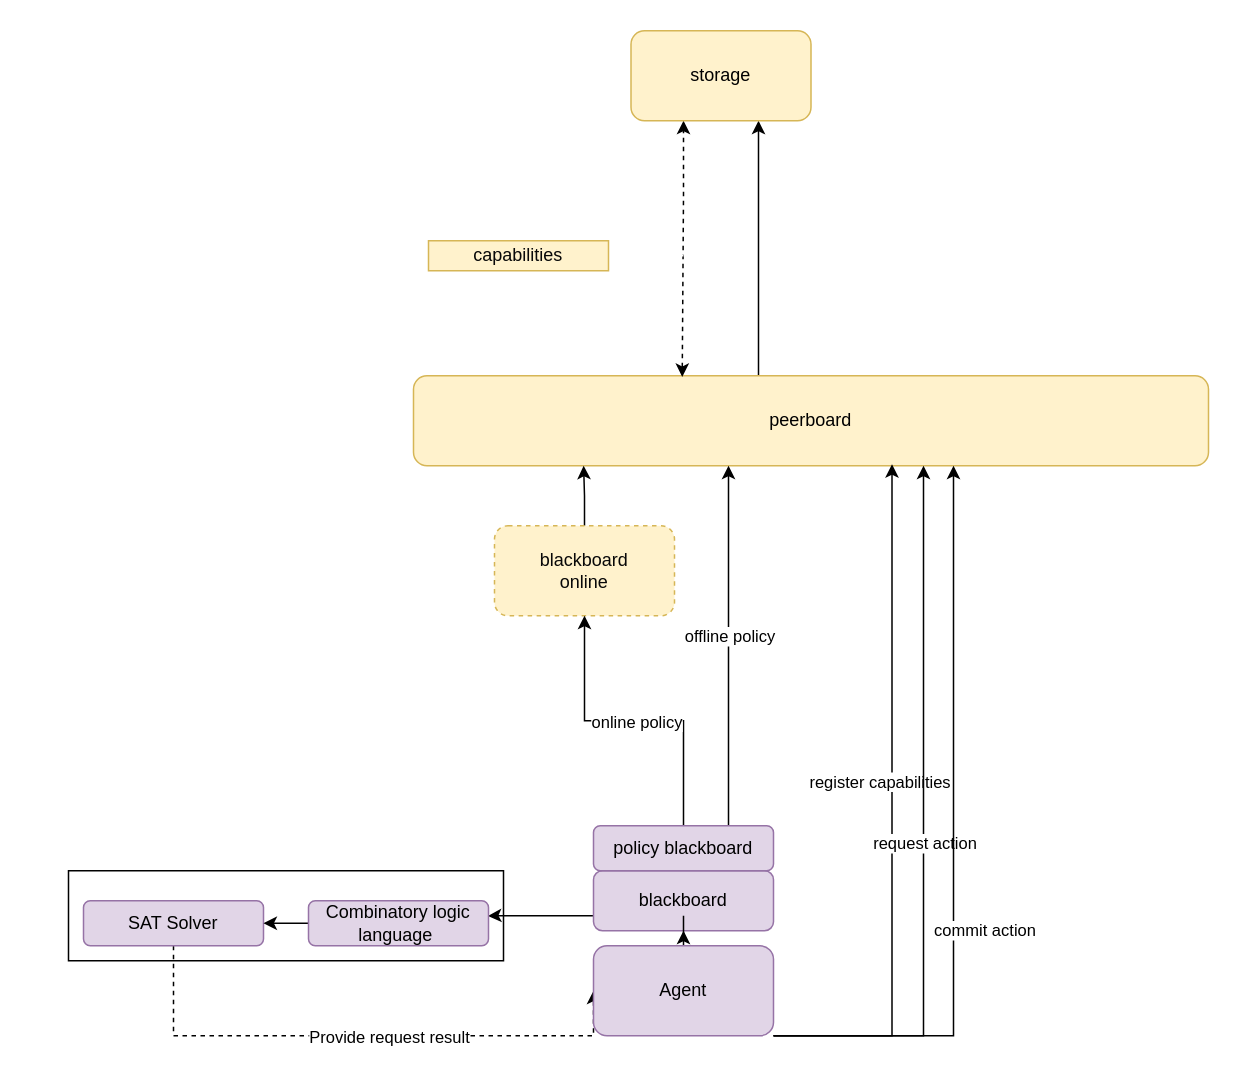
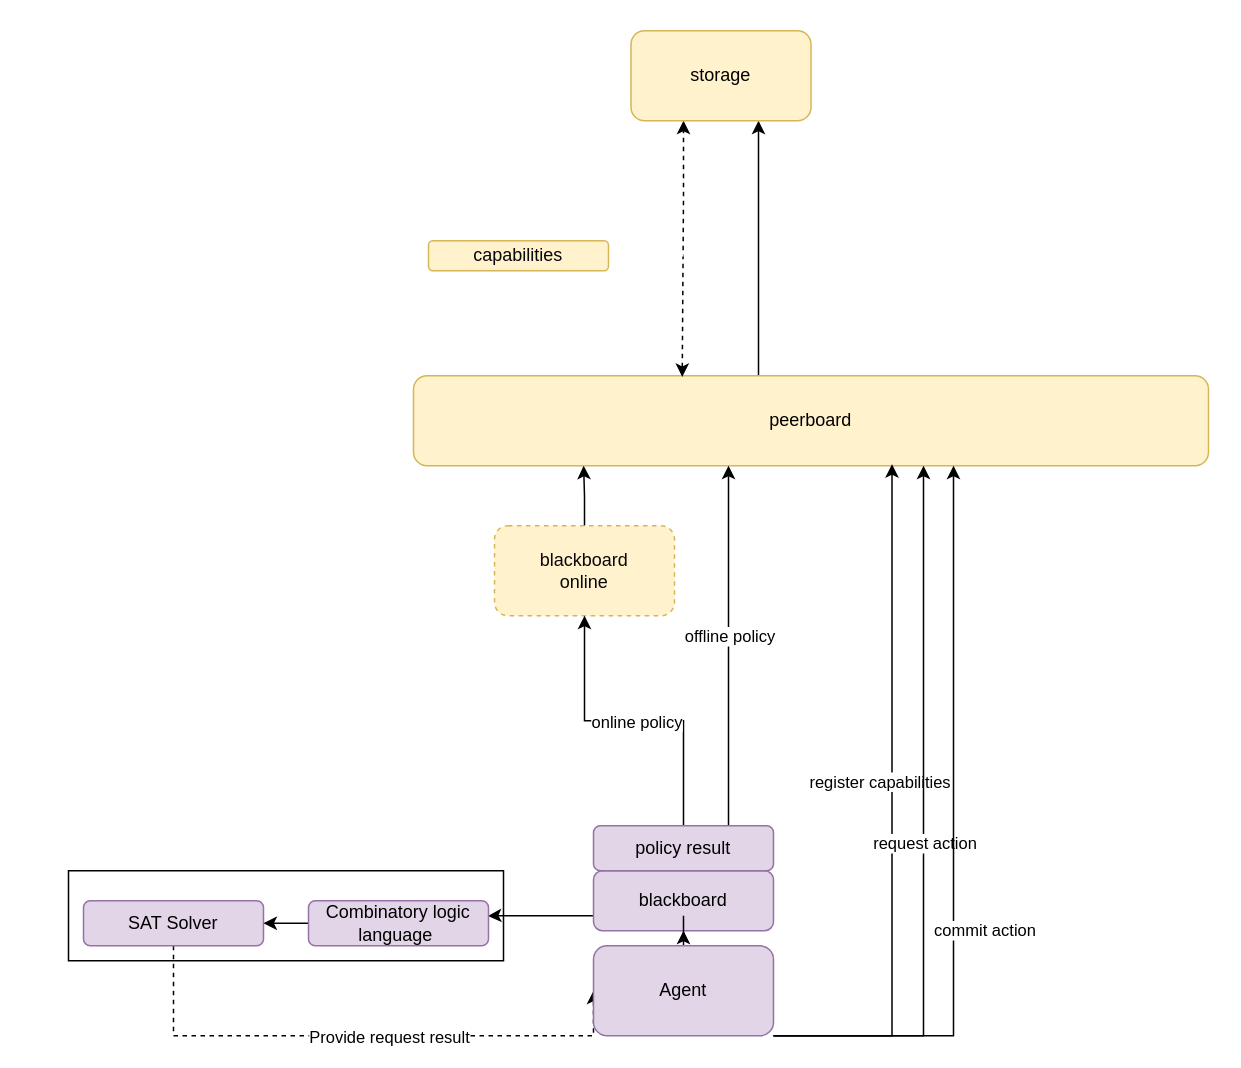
(518, 256) -> (518, 256)
(683, 848) -> (683, 848)
